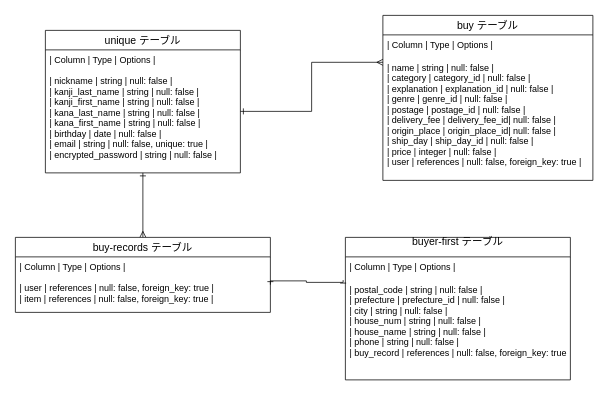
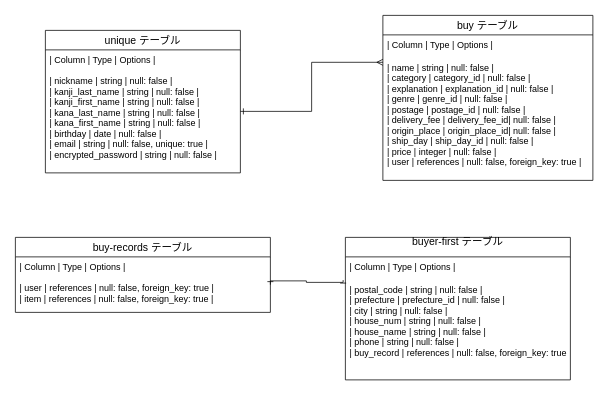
(143, 206) -> none
